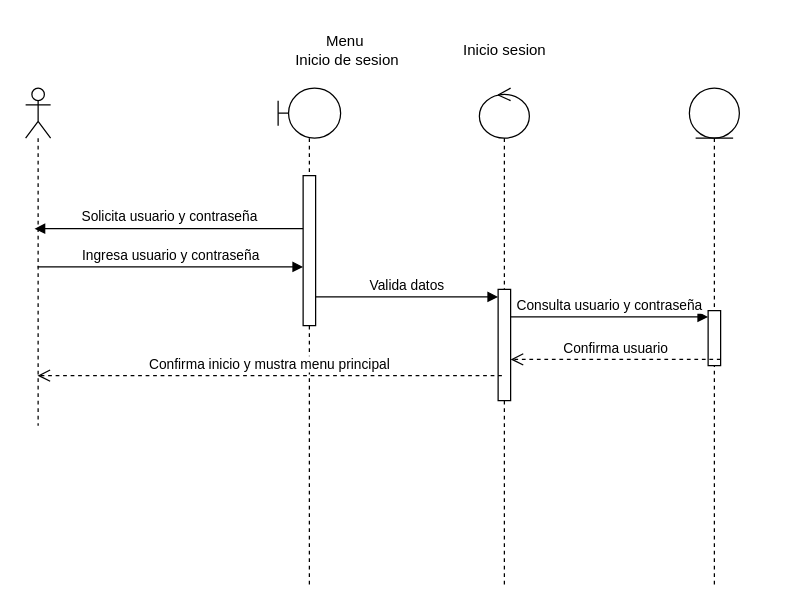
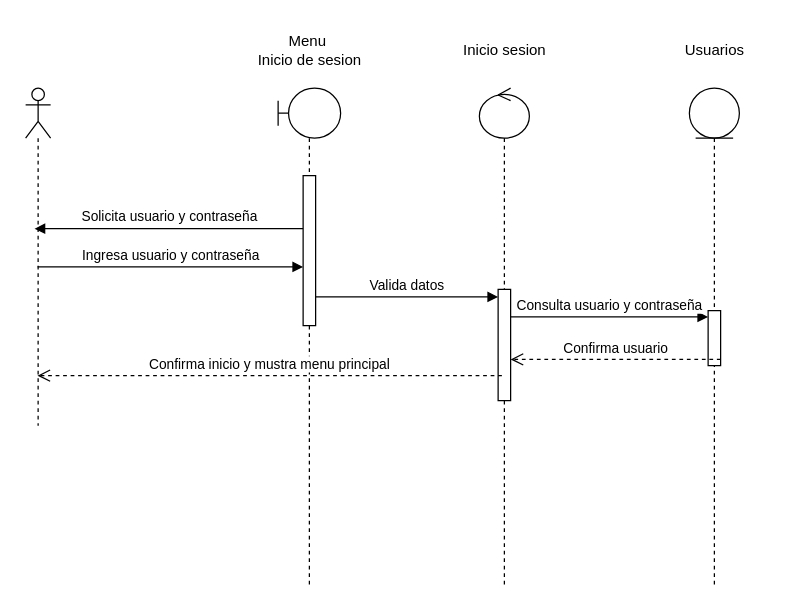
(347, 51) -> (309, 51)
none -> (714, 51)
